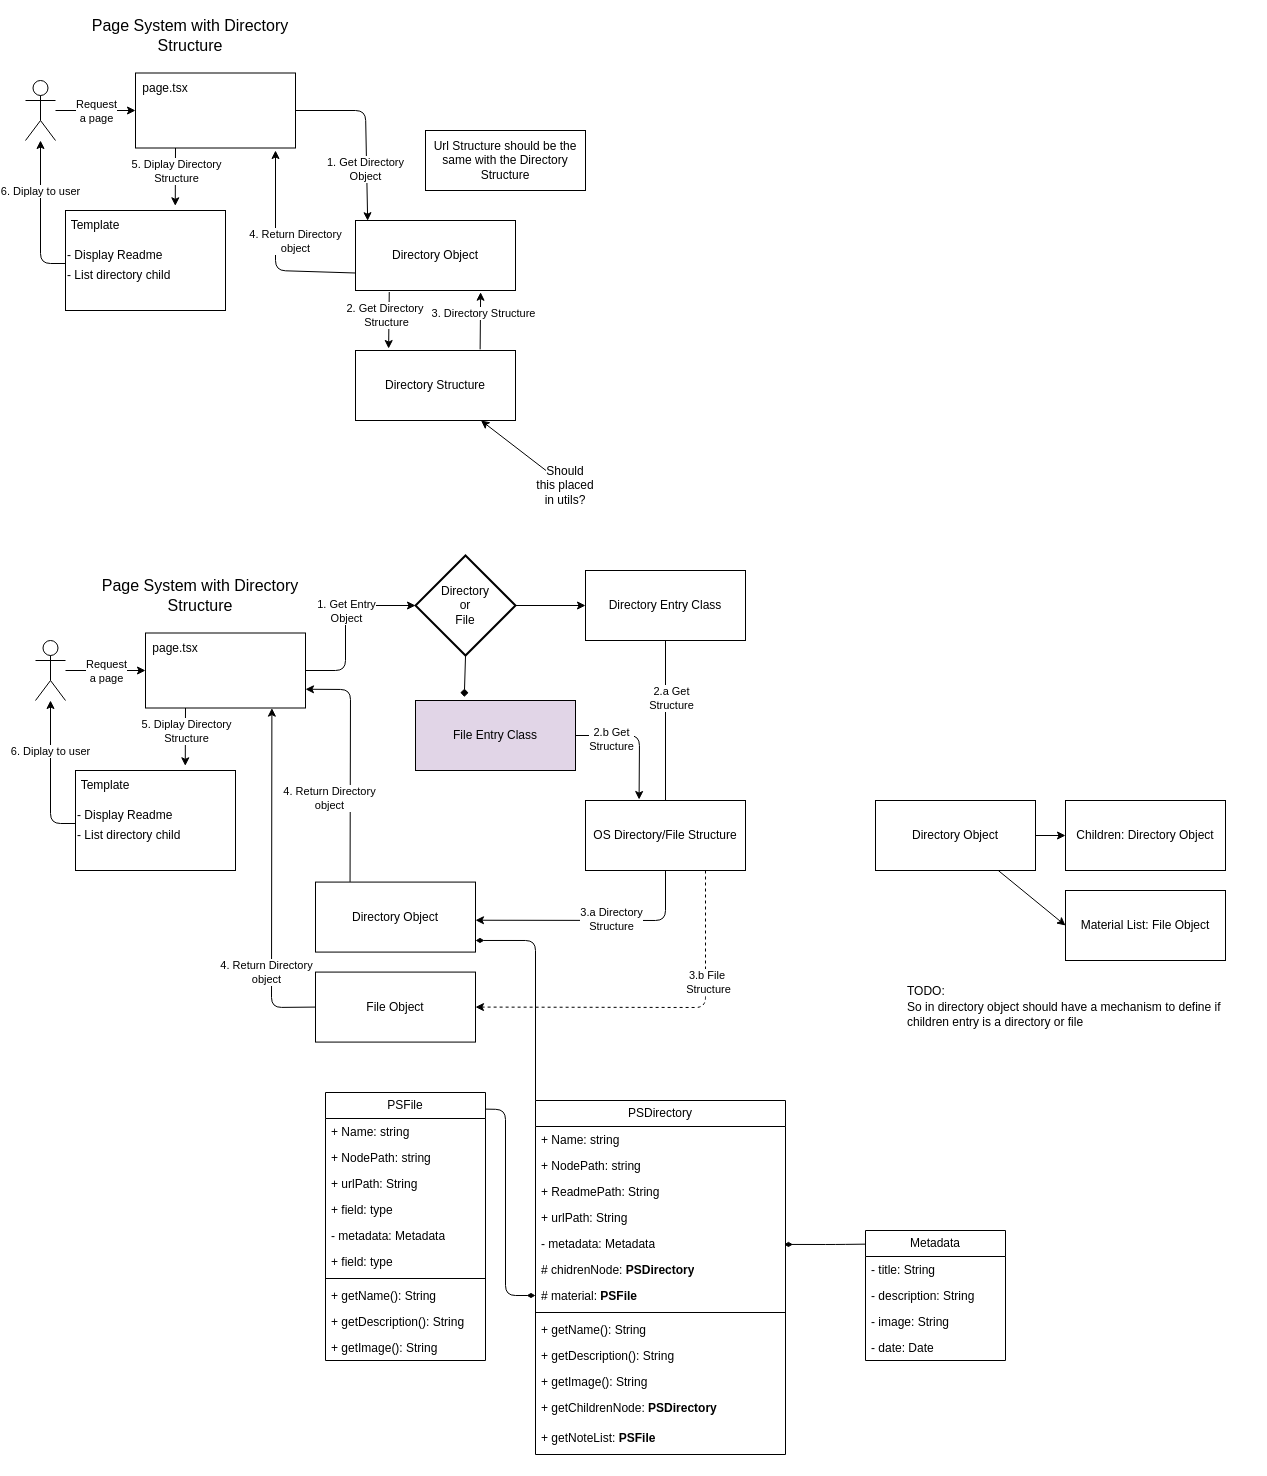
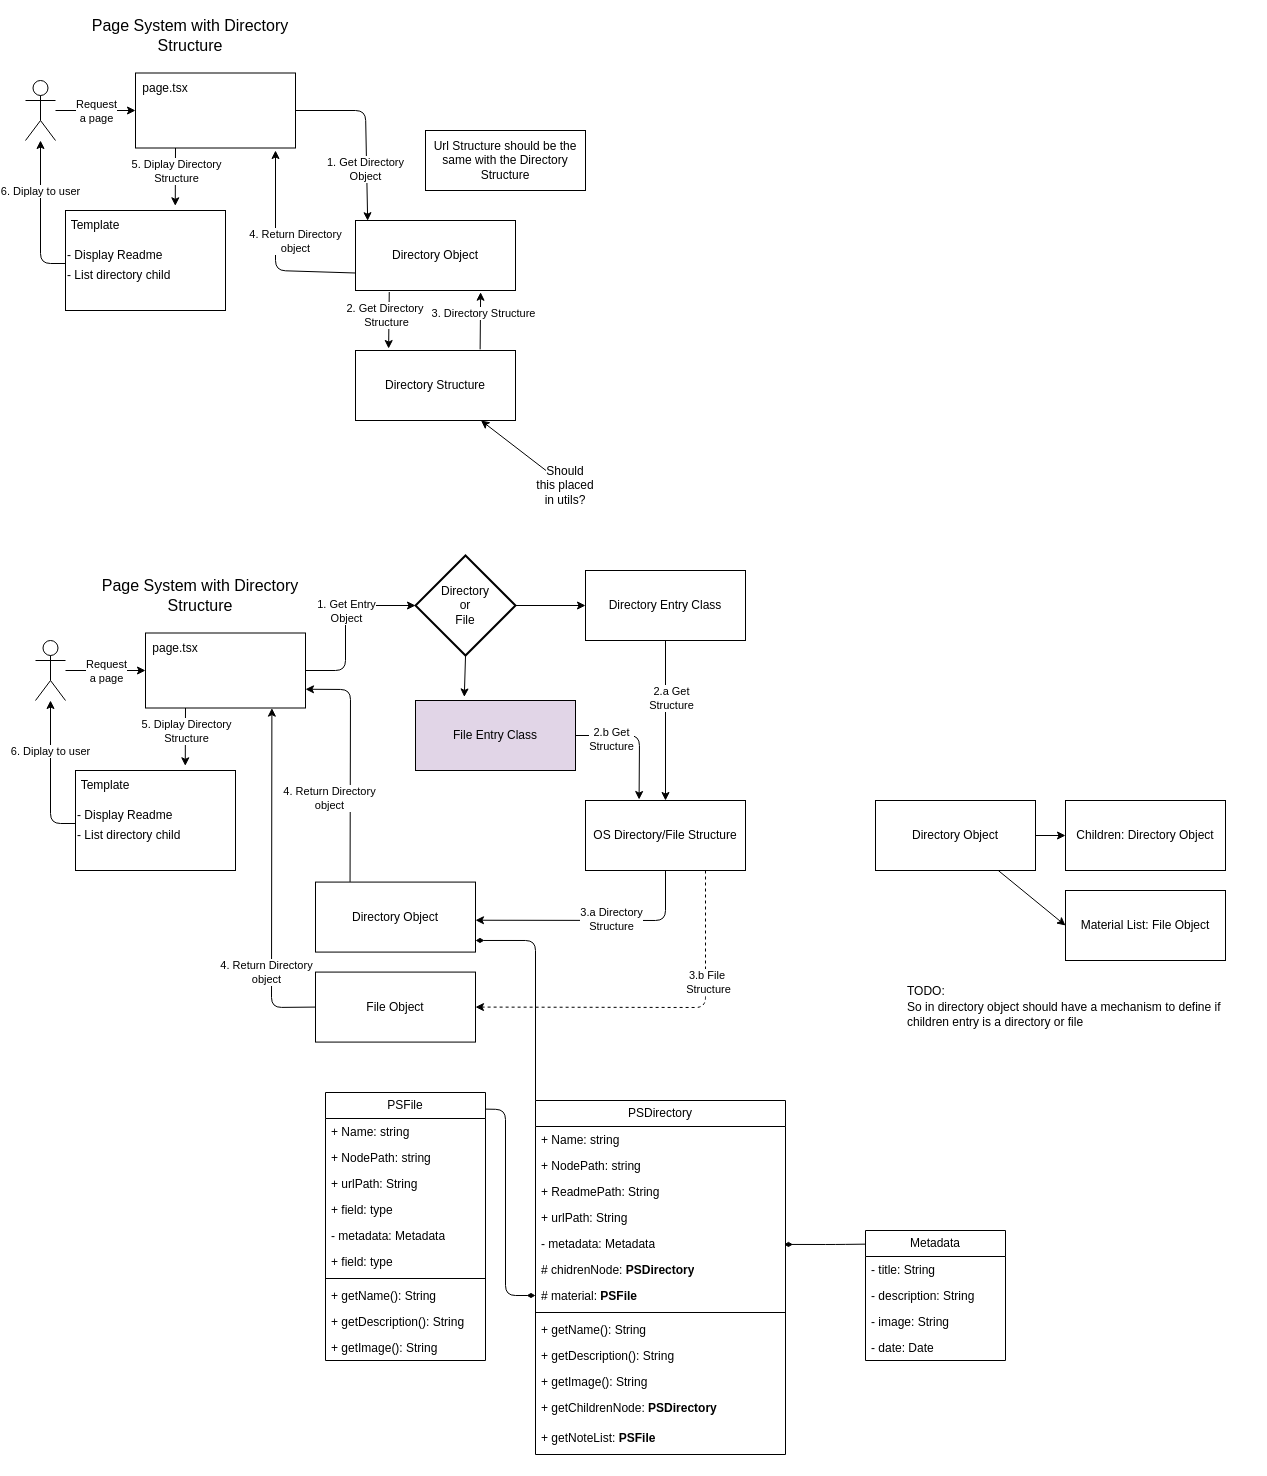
(465, 688) -> (465, 689)
(666, 794) -> (666, 792)
